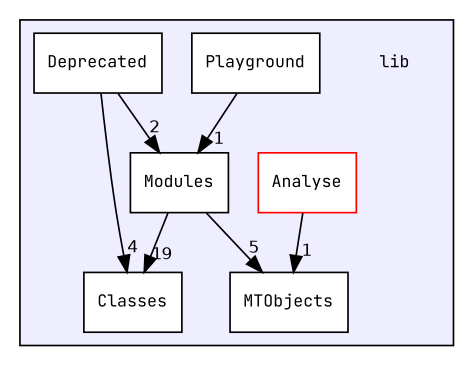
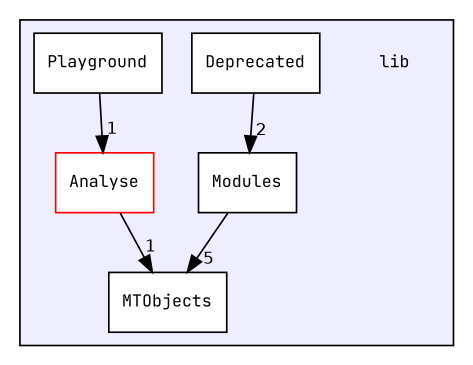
(222, 116) -> (101, 115)
(133, 302) -> none
